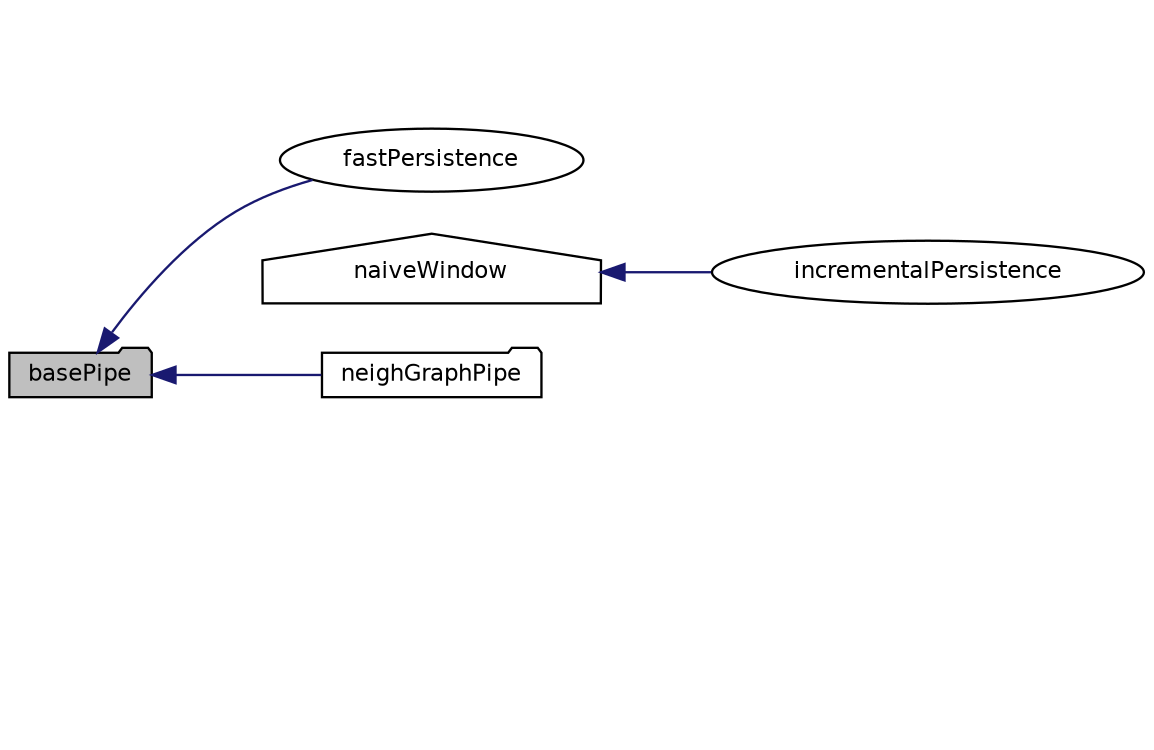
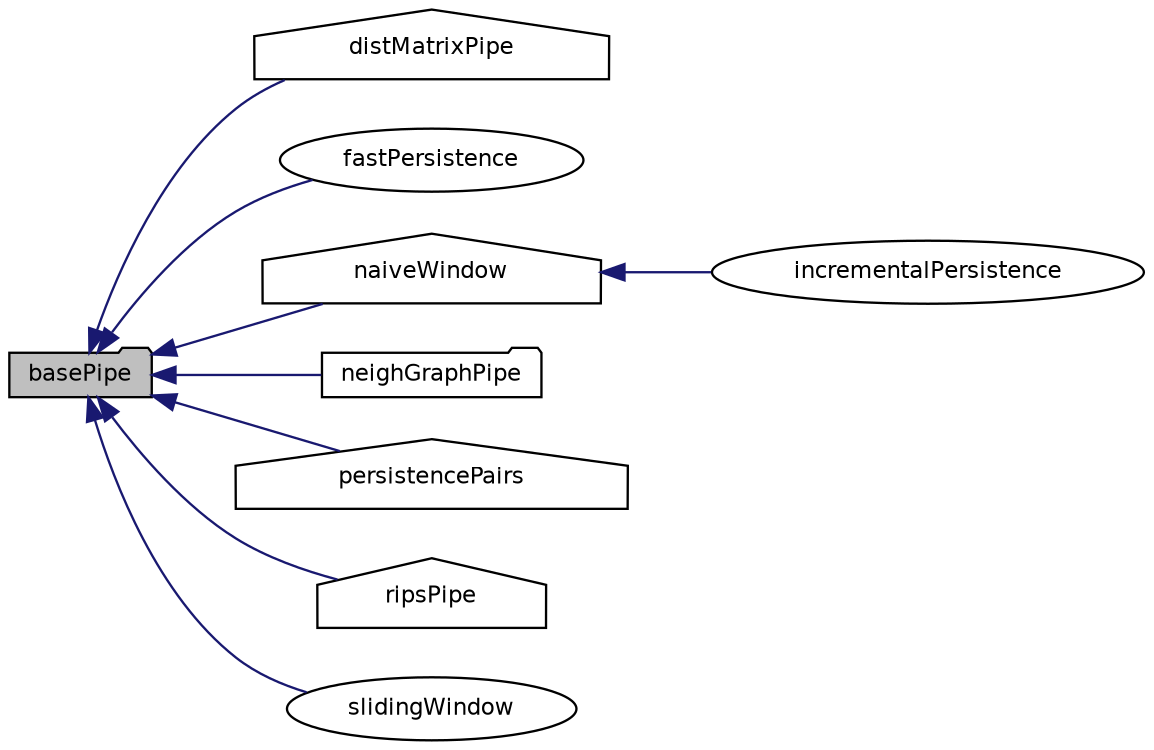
none -> (432, 48)
none -> (249, 326)
none -> (432, 478)
none -> (432, 597)
none -> (432, 709)
